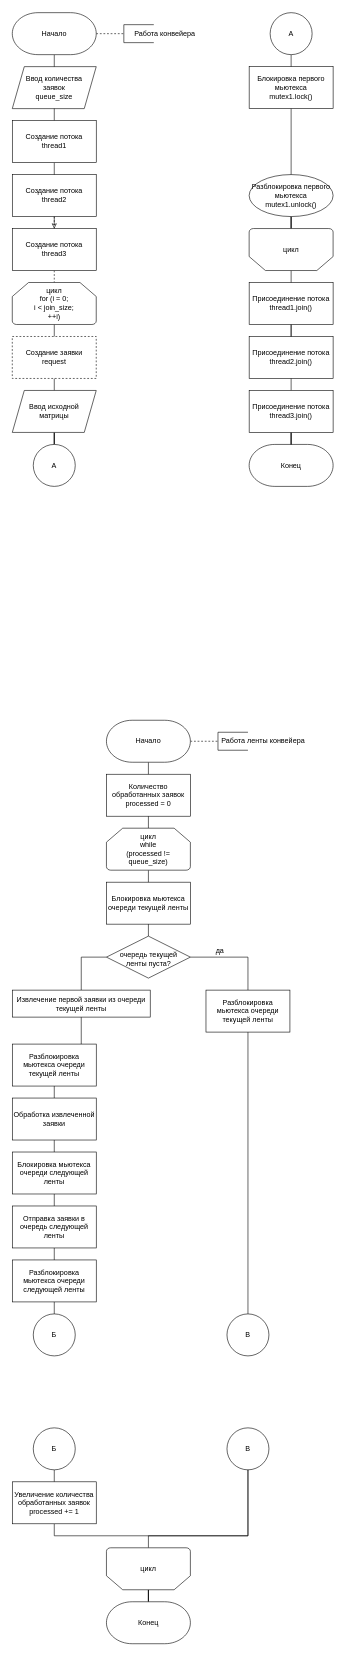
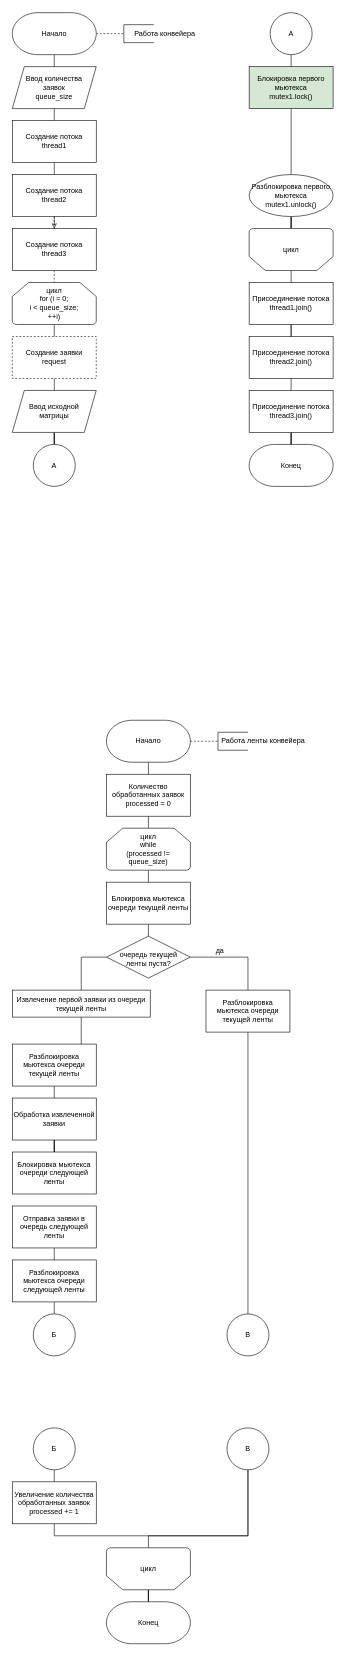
(291, 87) -> (291, 87)
(54, 303) -> (54, 303)
(54, 1199) -> (54, 1146)
